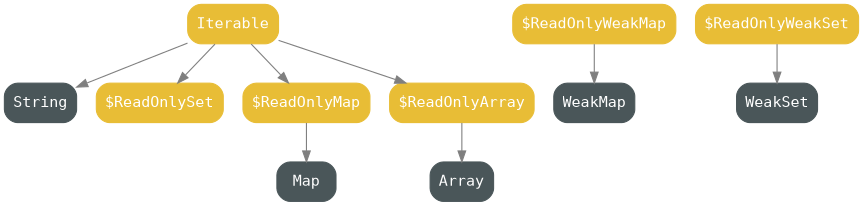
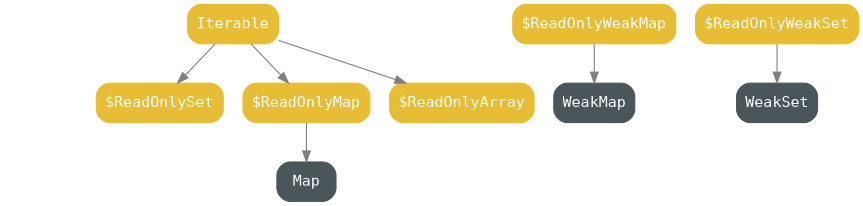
(40, 103) -> none
(462, 182) -> none
